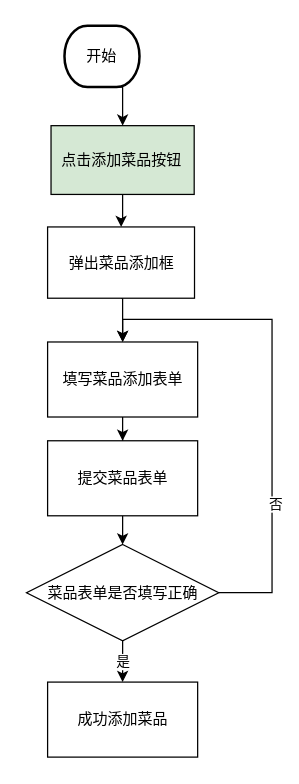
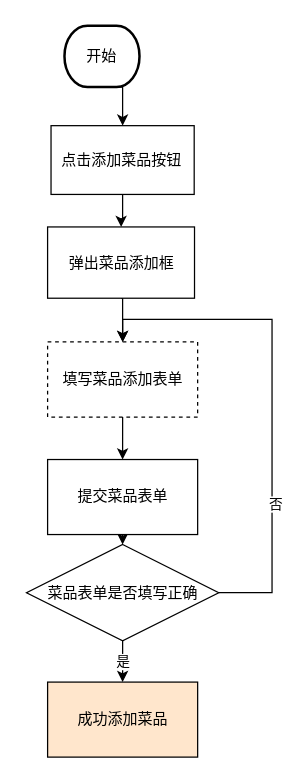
(122, 160) -> (122, 160)
(123, 379) -> (123, 379)
(123, 478) -> (123, 497)
(123, 719) -> (123, 719)
